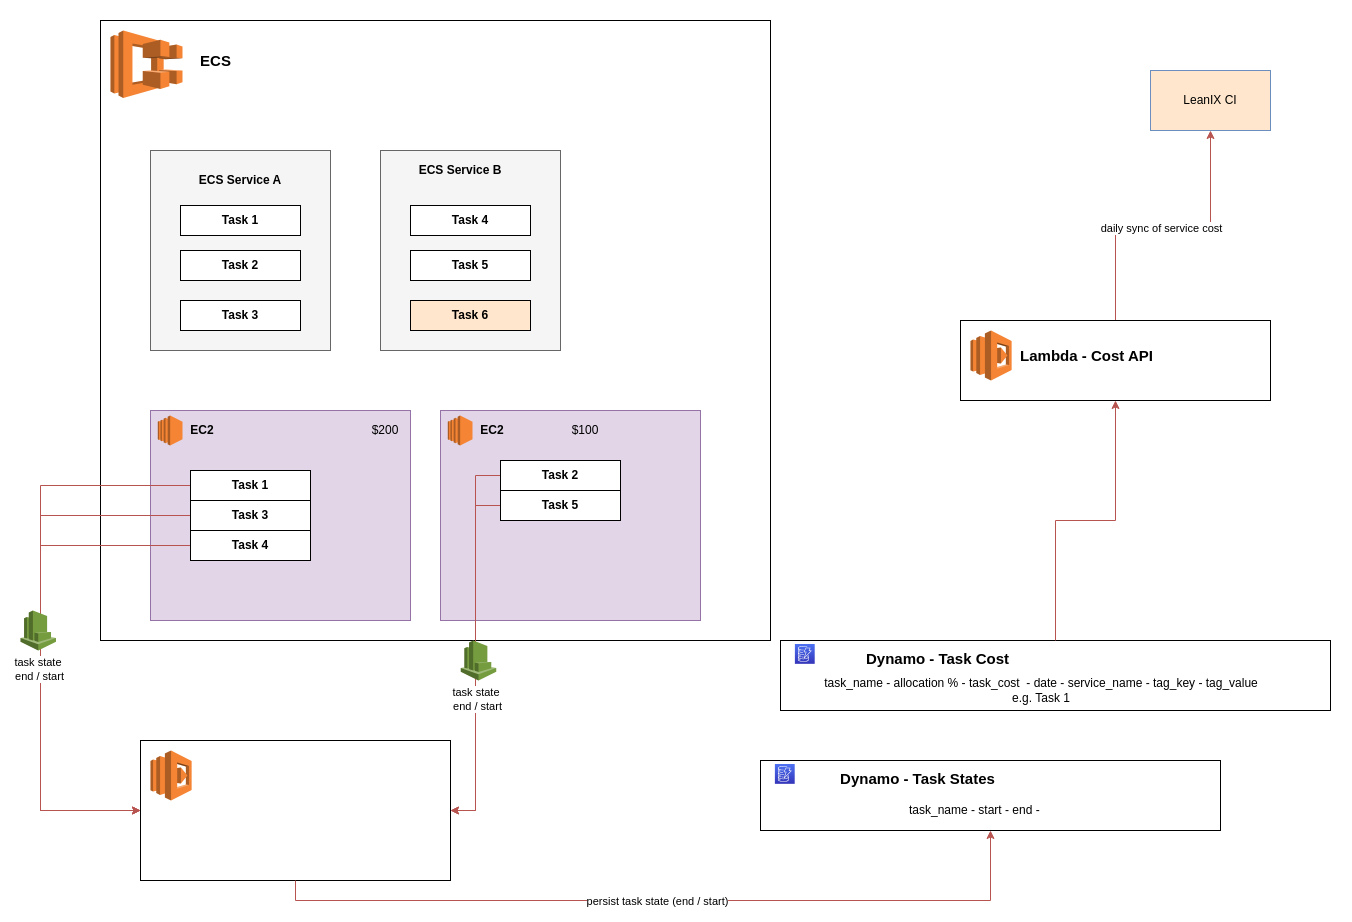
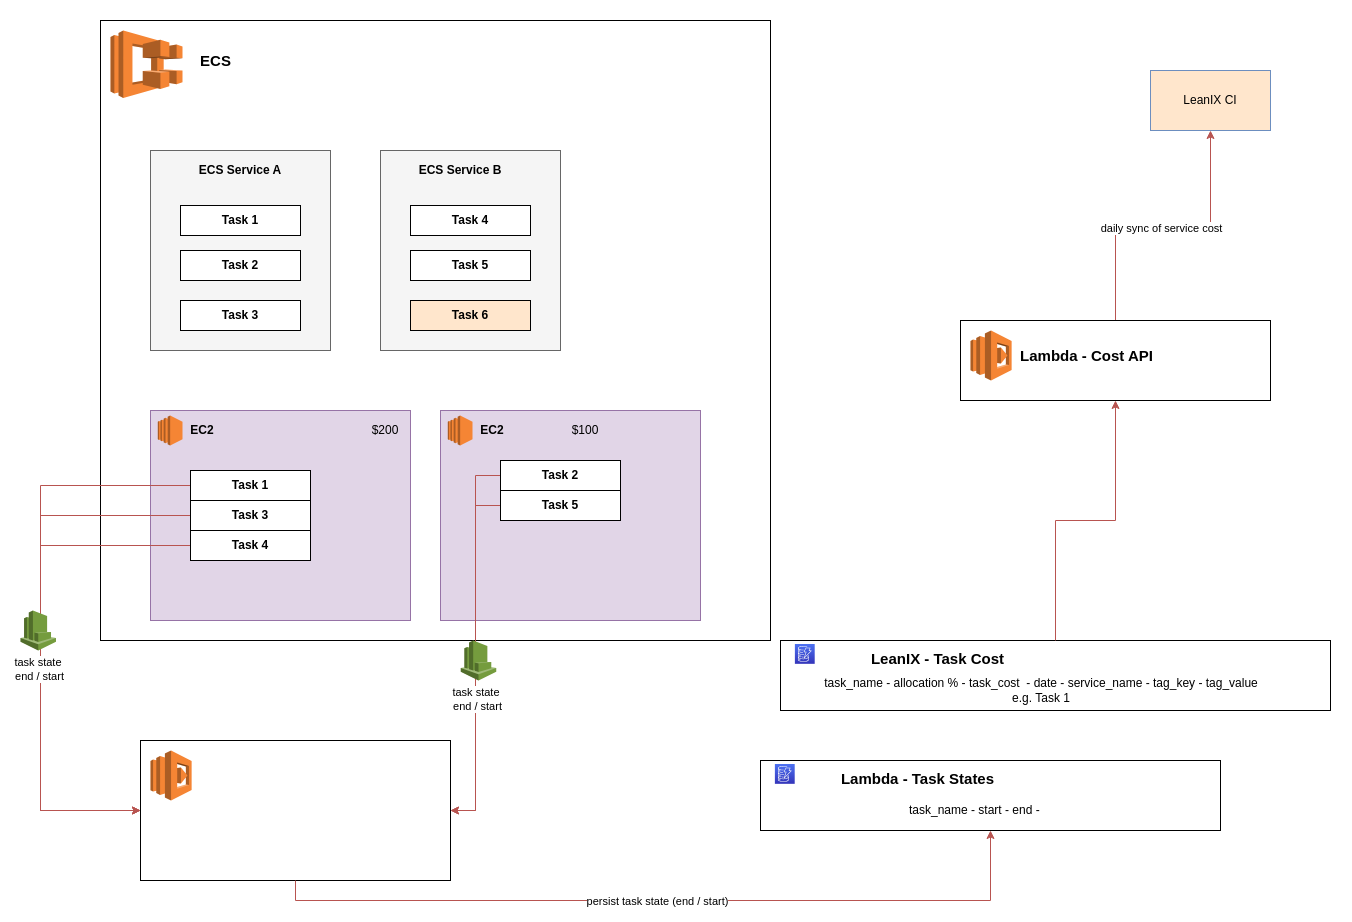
(241, 181) -> (241, 171)
(938, 659) -> (938, 659)
(918, 779) -> (918, 779)
